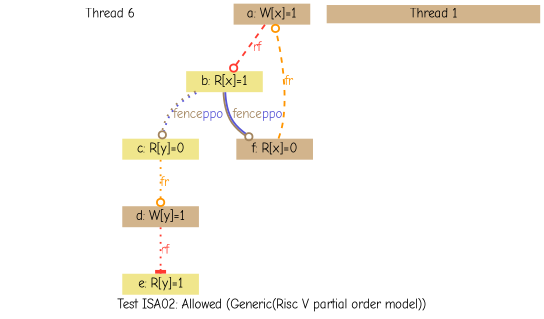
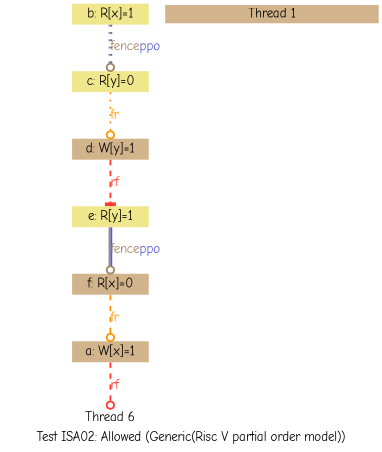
(250, 45) -> (110, 382)
(229, 116) -> (110, 247)
(161, 248) -> (110, 181)
